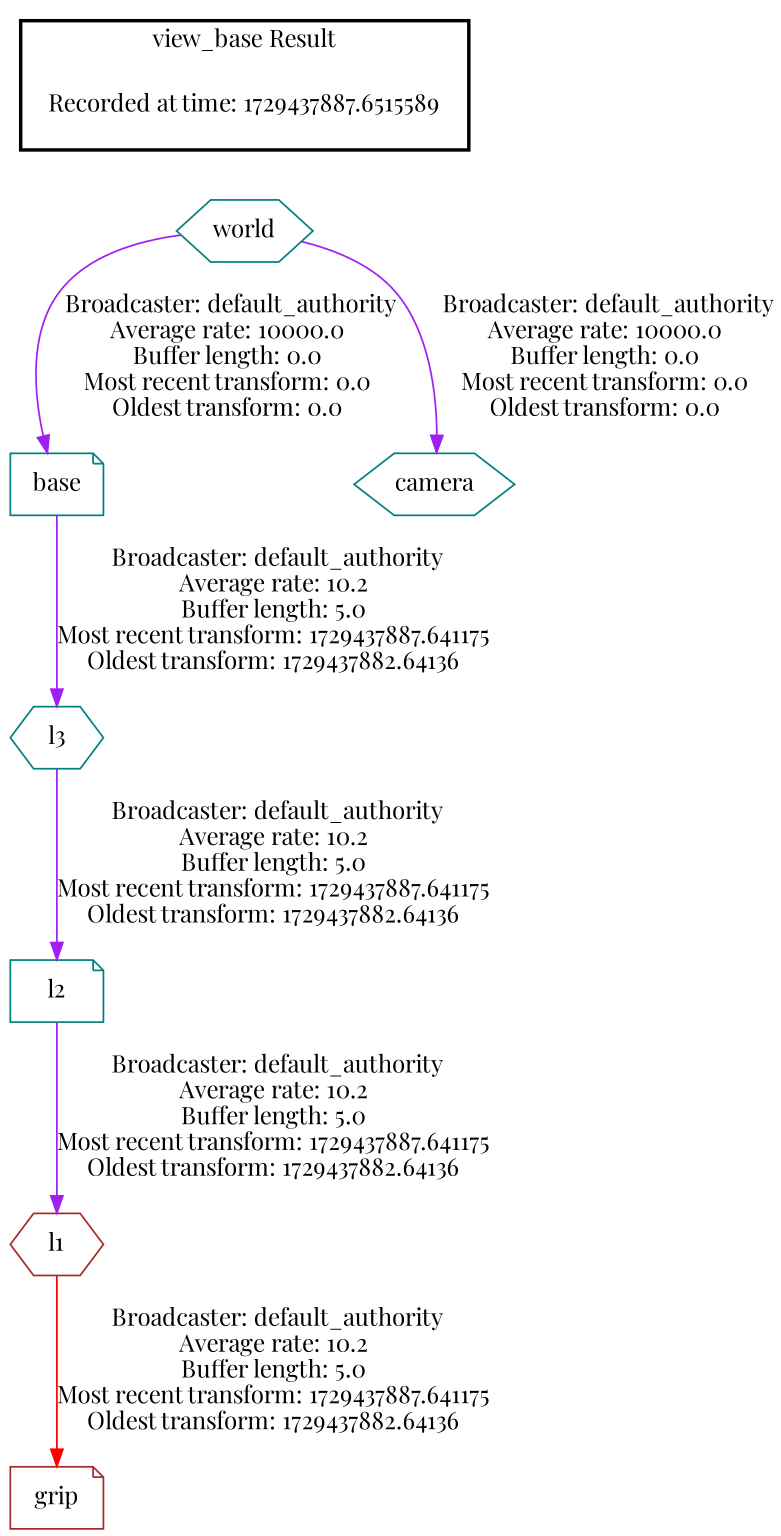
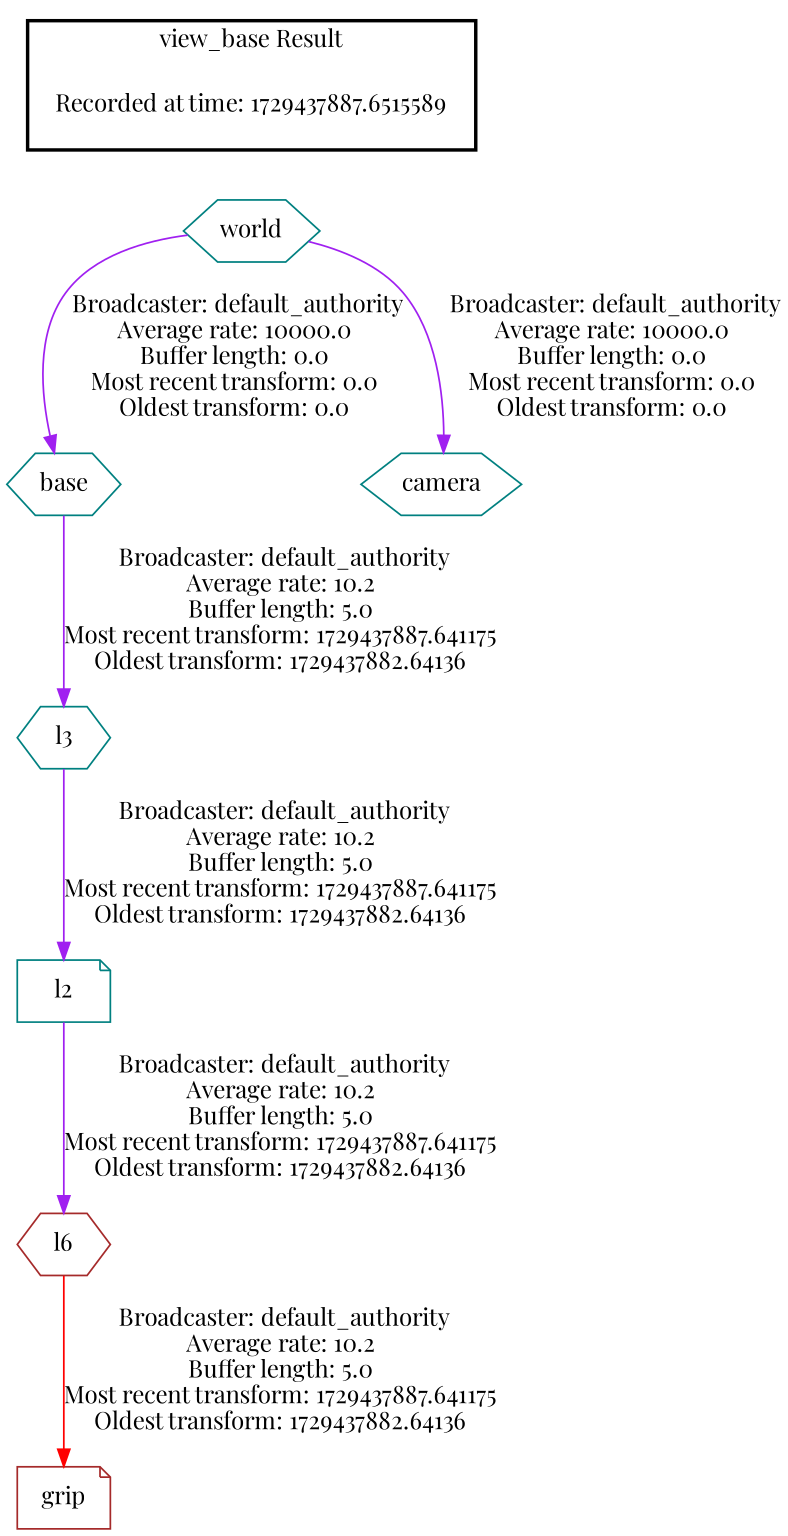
(57, 484) -> (64, 484)
(57, 1244) -> (64, 1244)
